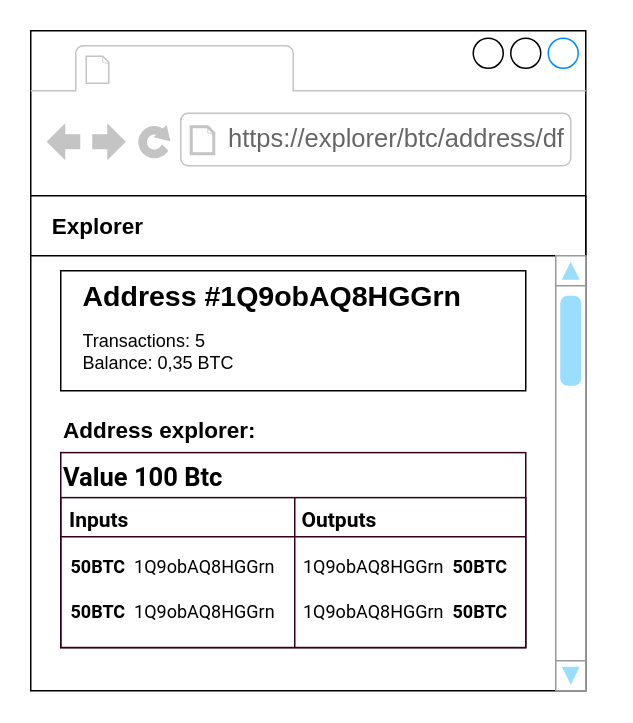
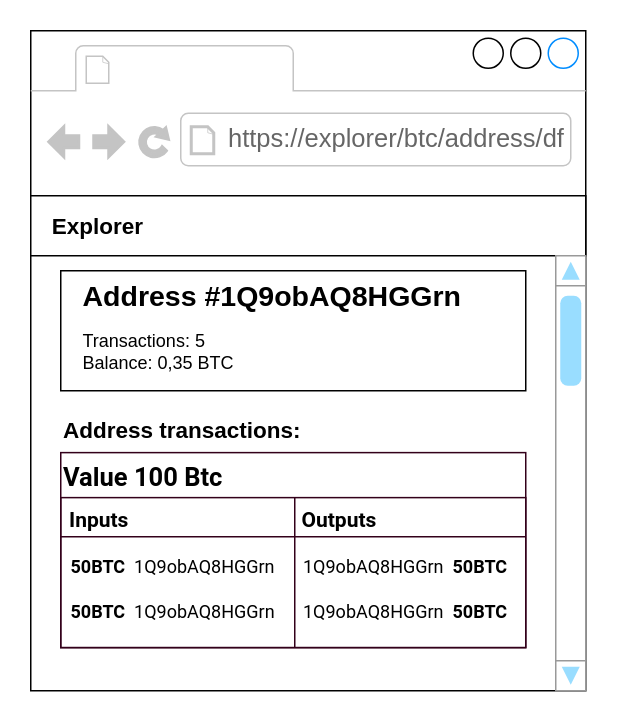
(162, 430) -> (187, 430)
